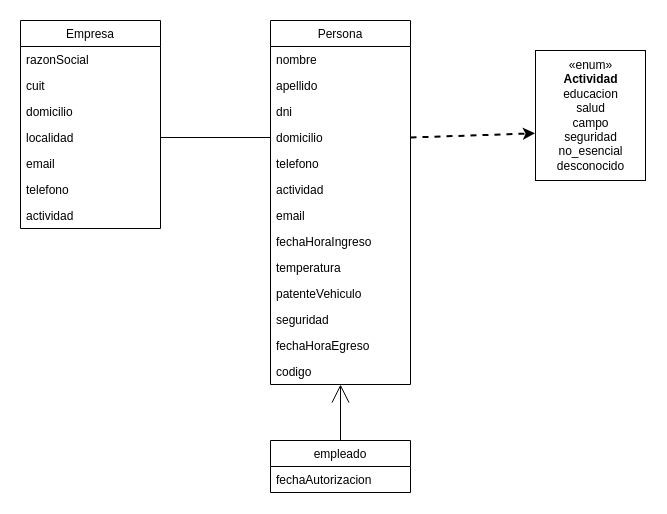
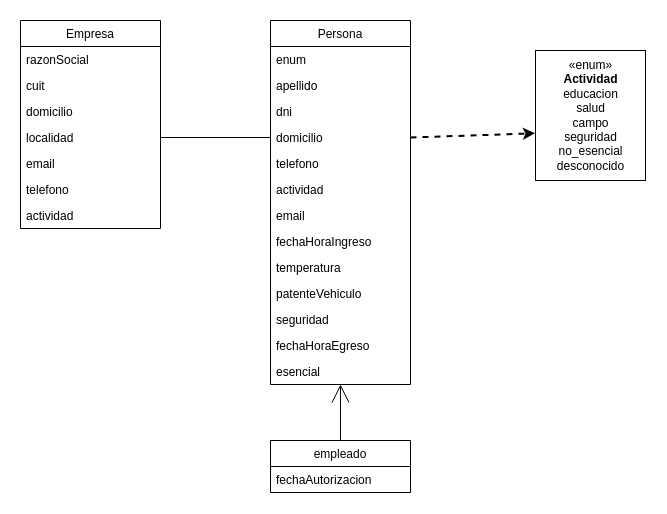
(296, 60) -> (289, 60)
(295, 372) -> (300, 372)
